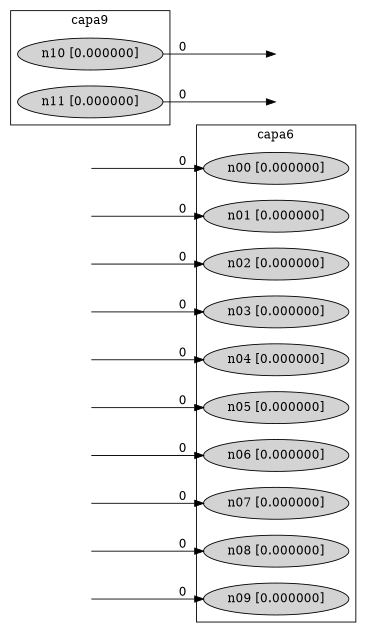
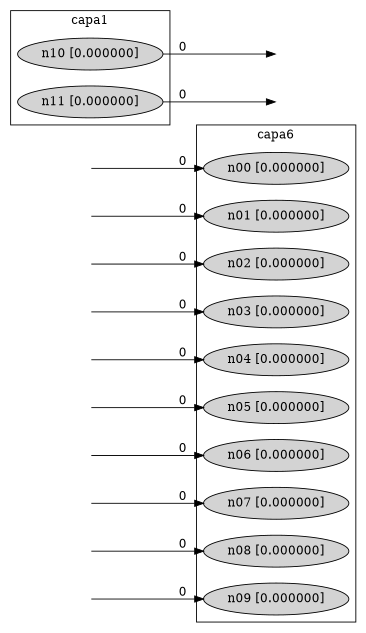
(90, 21) -> (90, 21)
